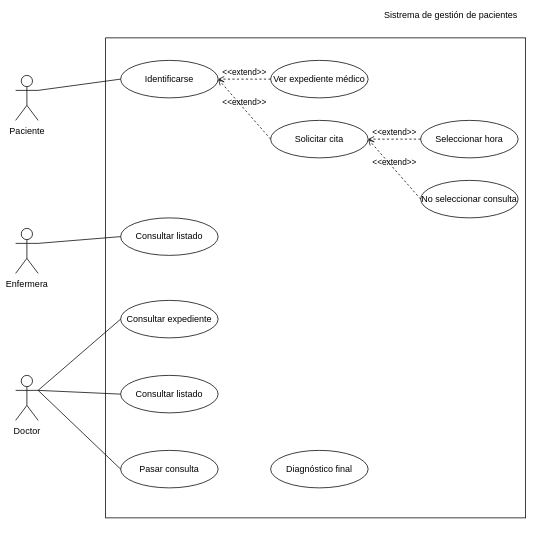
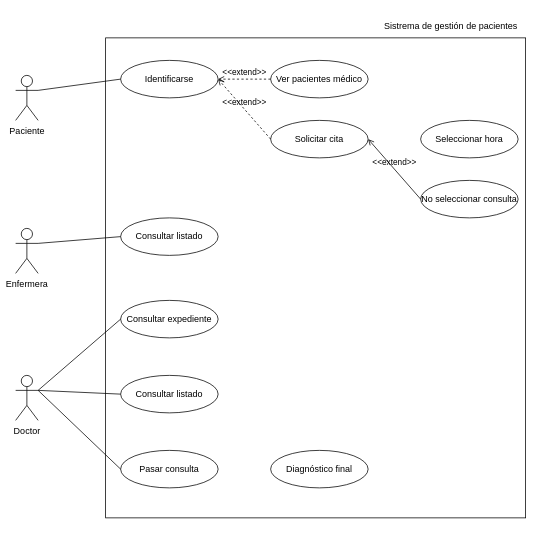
(450, 15) -> (450, 27)
(319, 79) -> (319, 79)
(395, 139) -> none
(395, 170) -> (395, 170)
